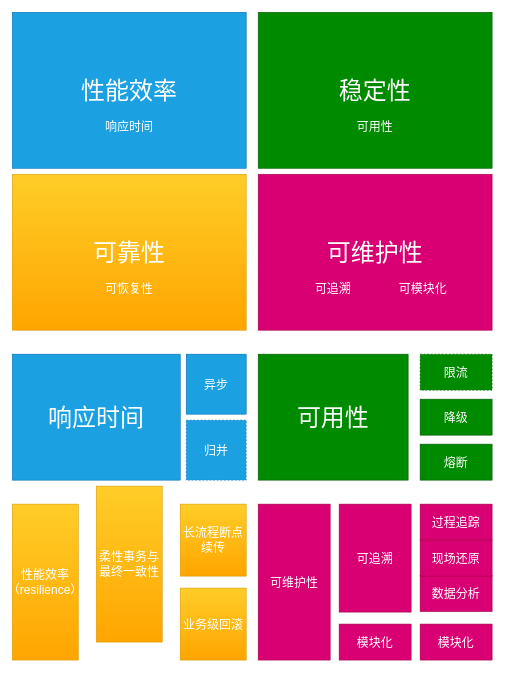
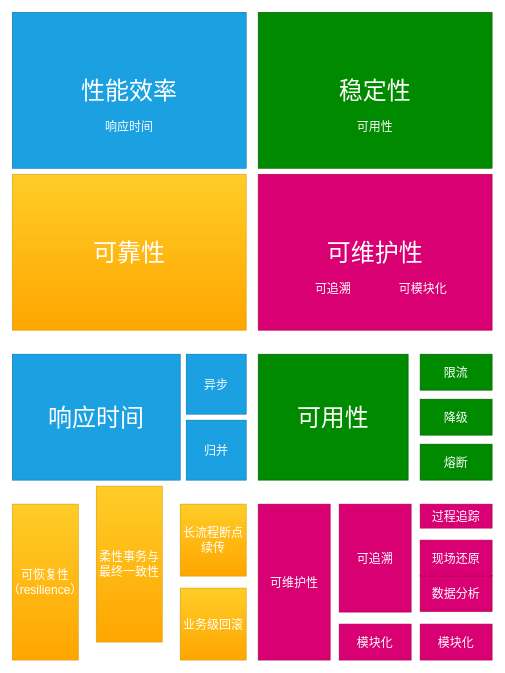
(129, 288) -> none
(456, 372) -> (456, 372)
(216, 450) -> (216, 450)
(456, 522) -> (456, 516)
(45, 582) -> (45, 582)
